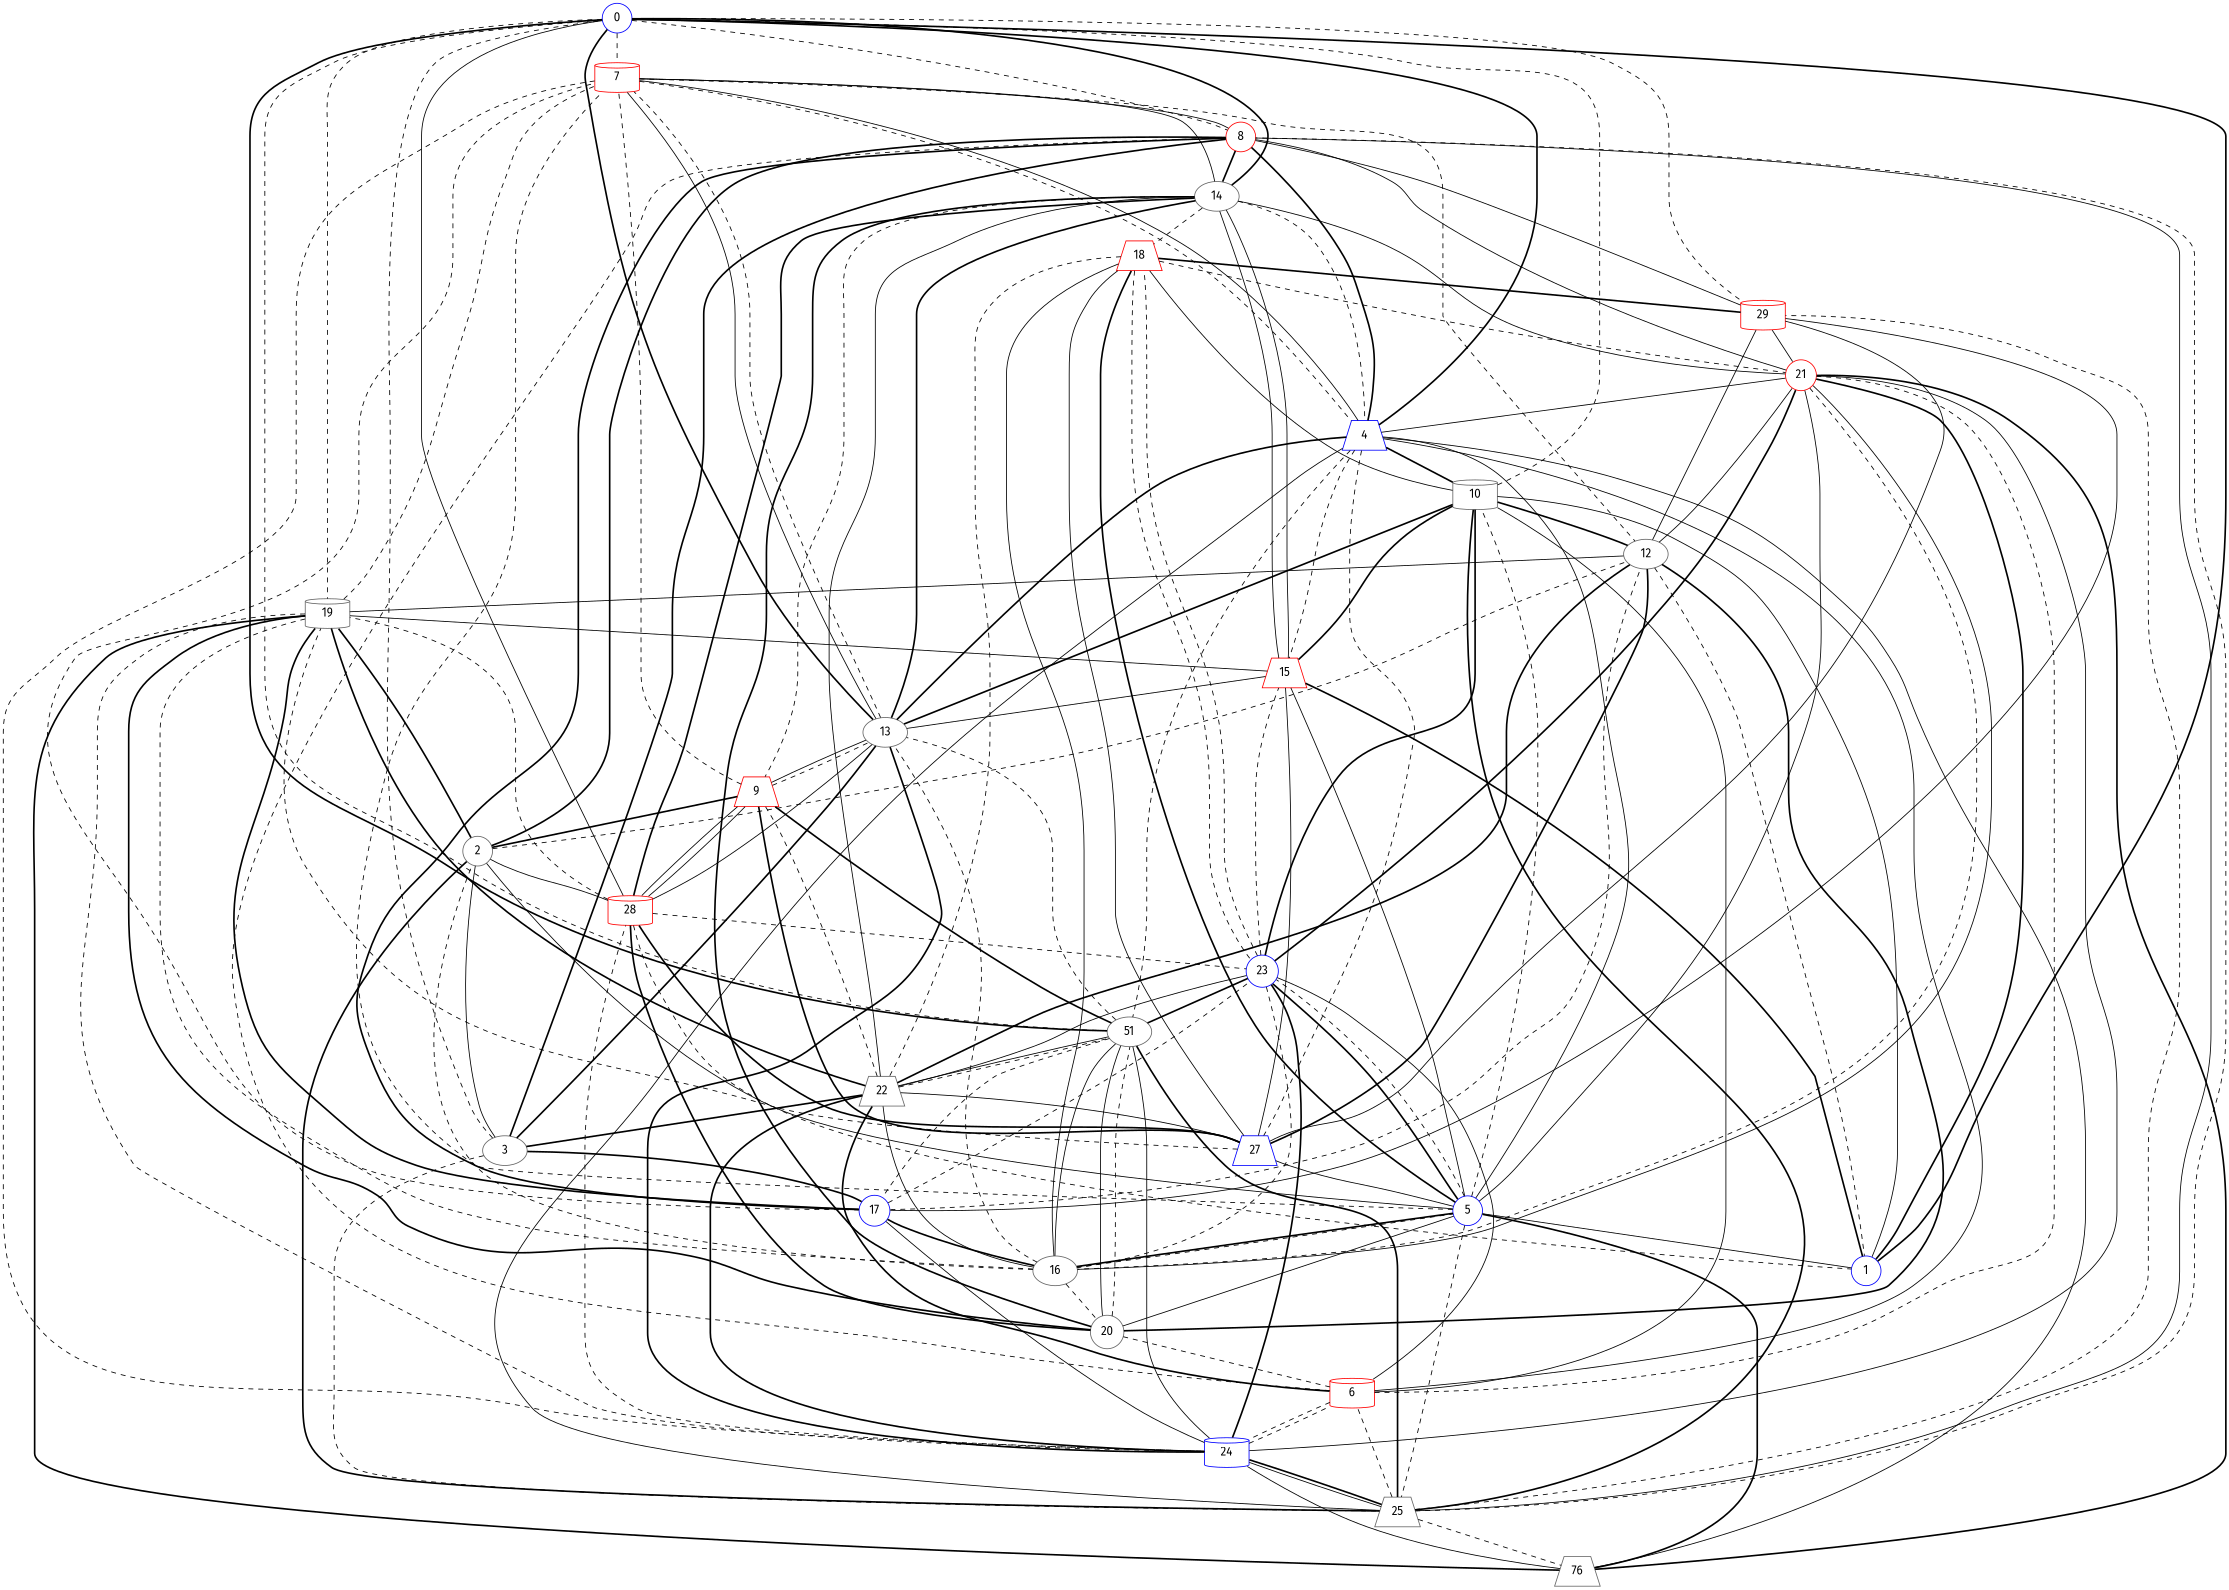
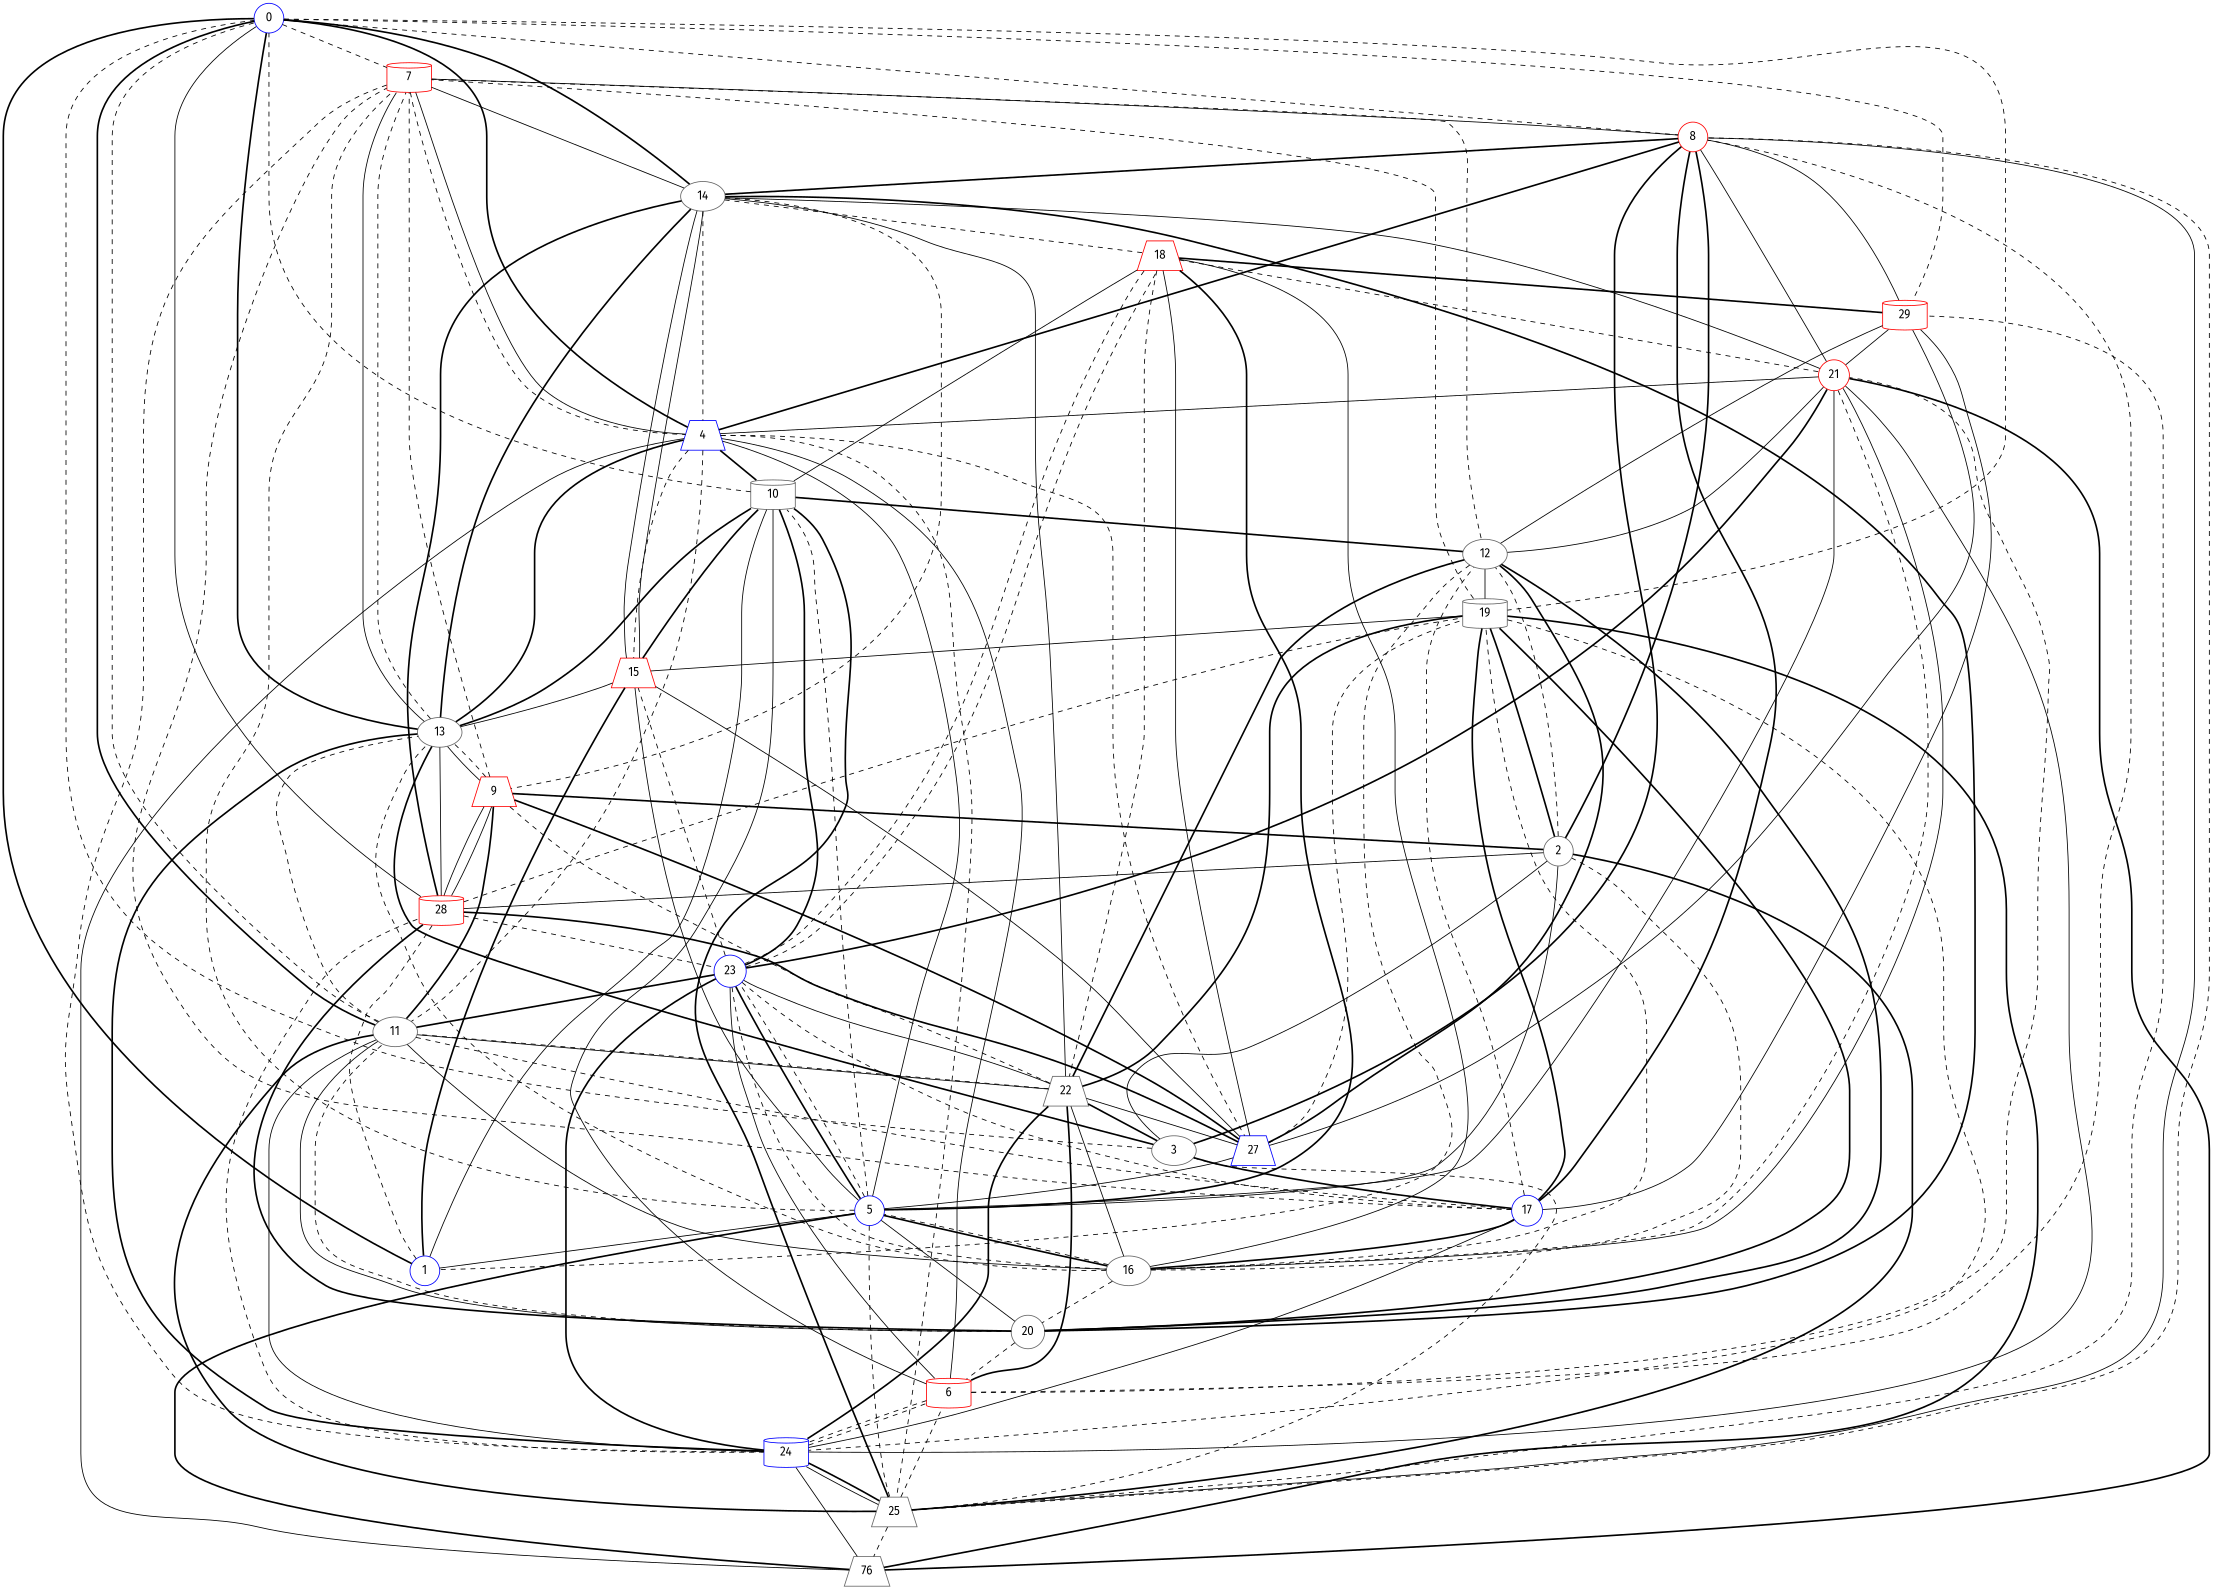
(2023, 782) -> none
(1129, 1032) -> (395, 1032)
(524, 1243) -> (970, 863)
